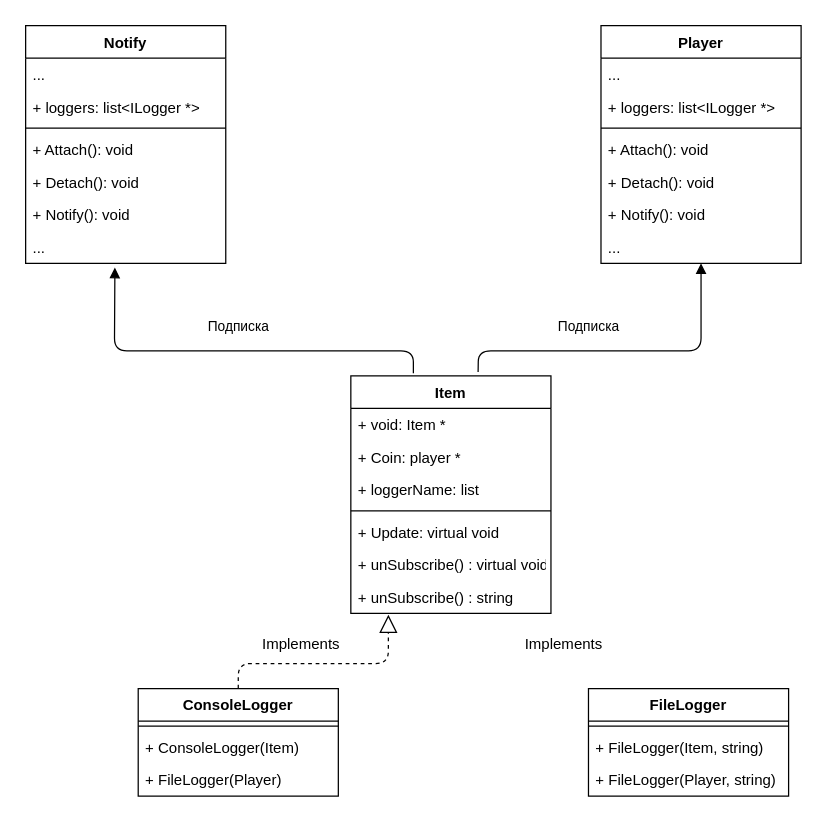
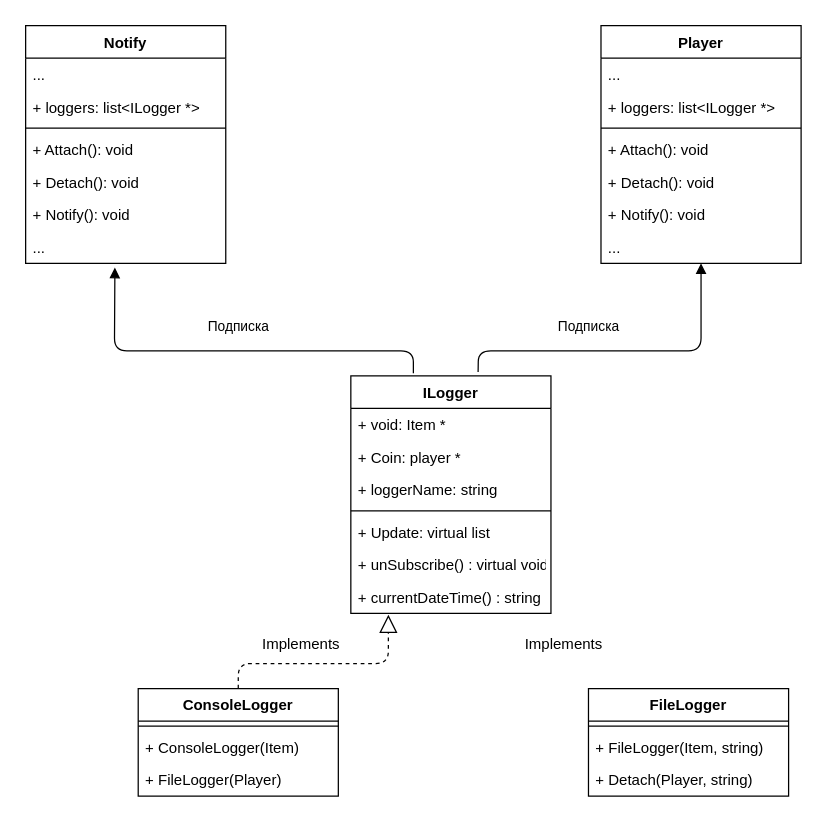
(450, 393) -> (450, 393)
(421, 490) -> (432, 490)
(436, 533) -> (434, 533)
(447, 598) -> (463, 598)
(699, 780) -> (686, 780)
